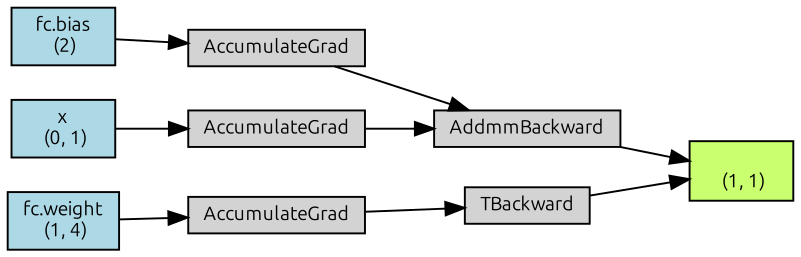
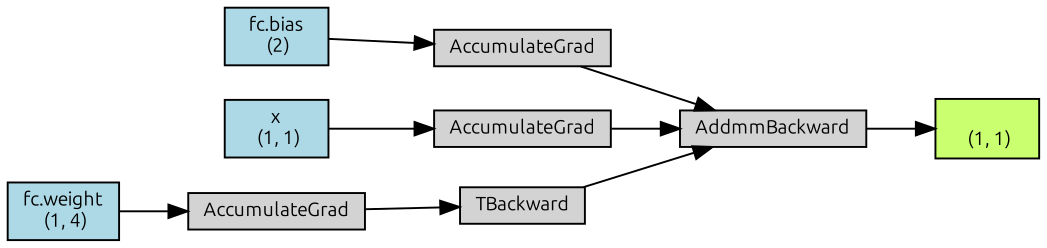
(63, 129) -> (277, 129)
(630, 189) -> (639, 170)
